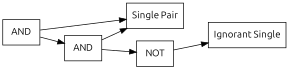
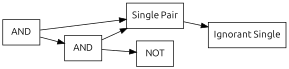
(188, 47) -> (193, 24)
